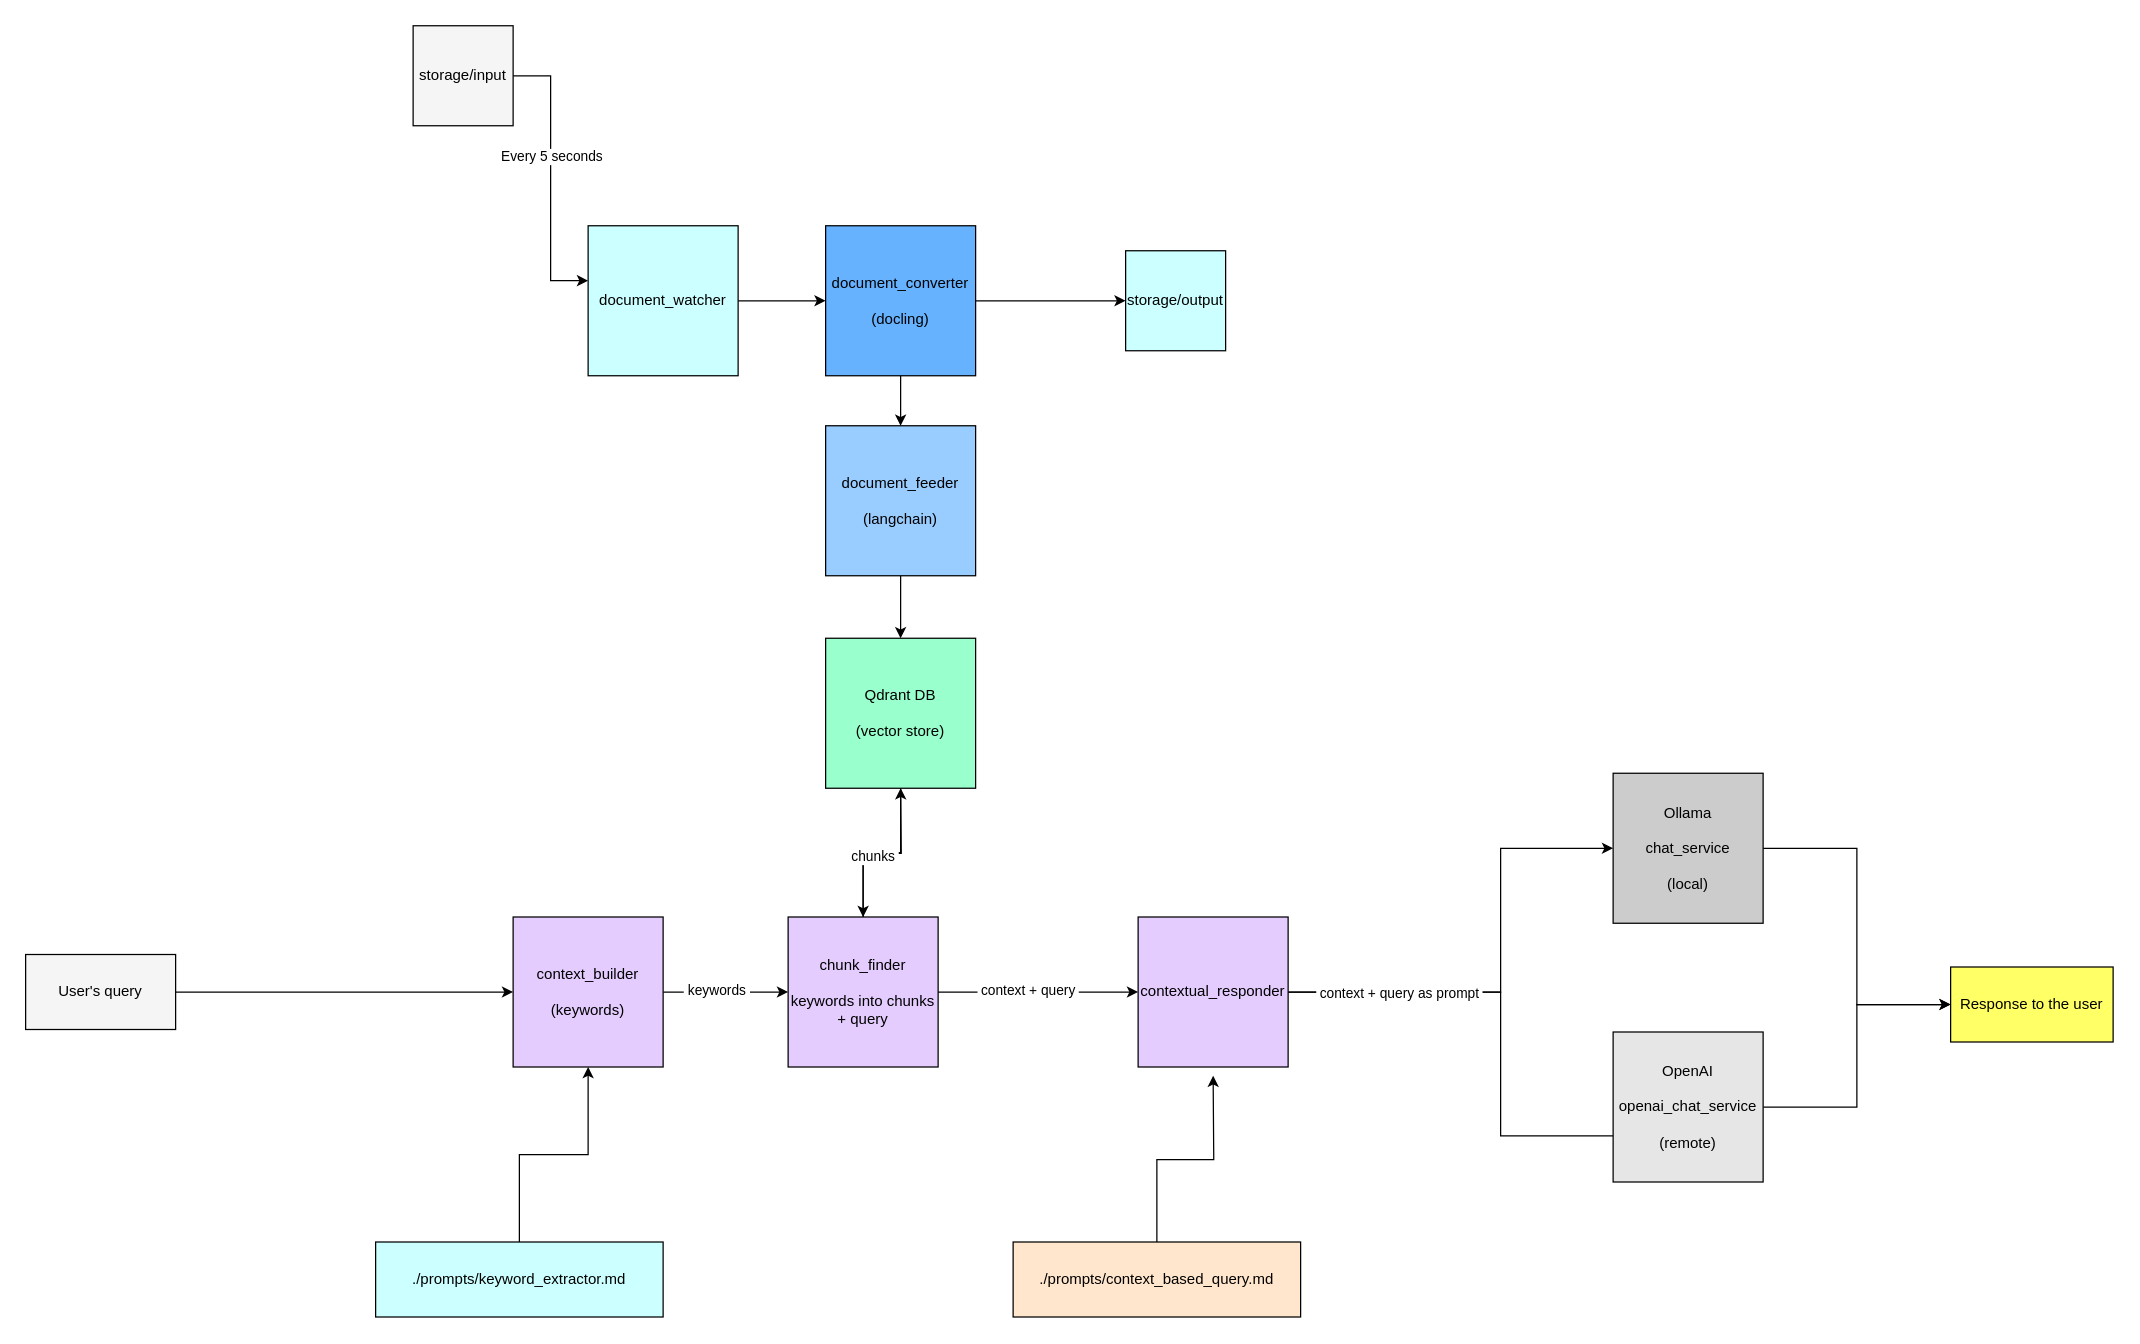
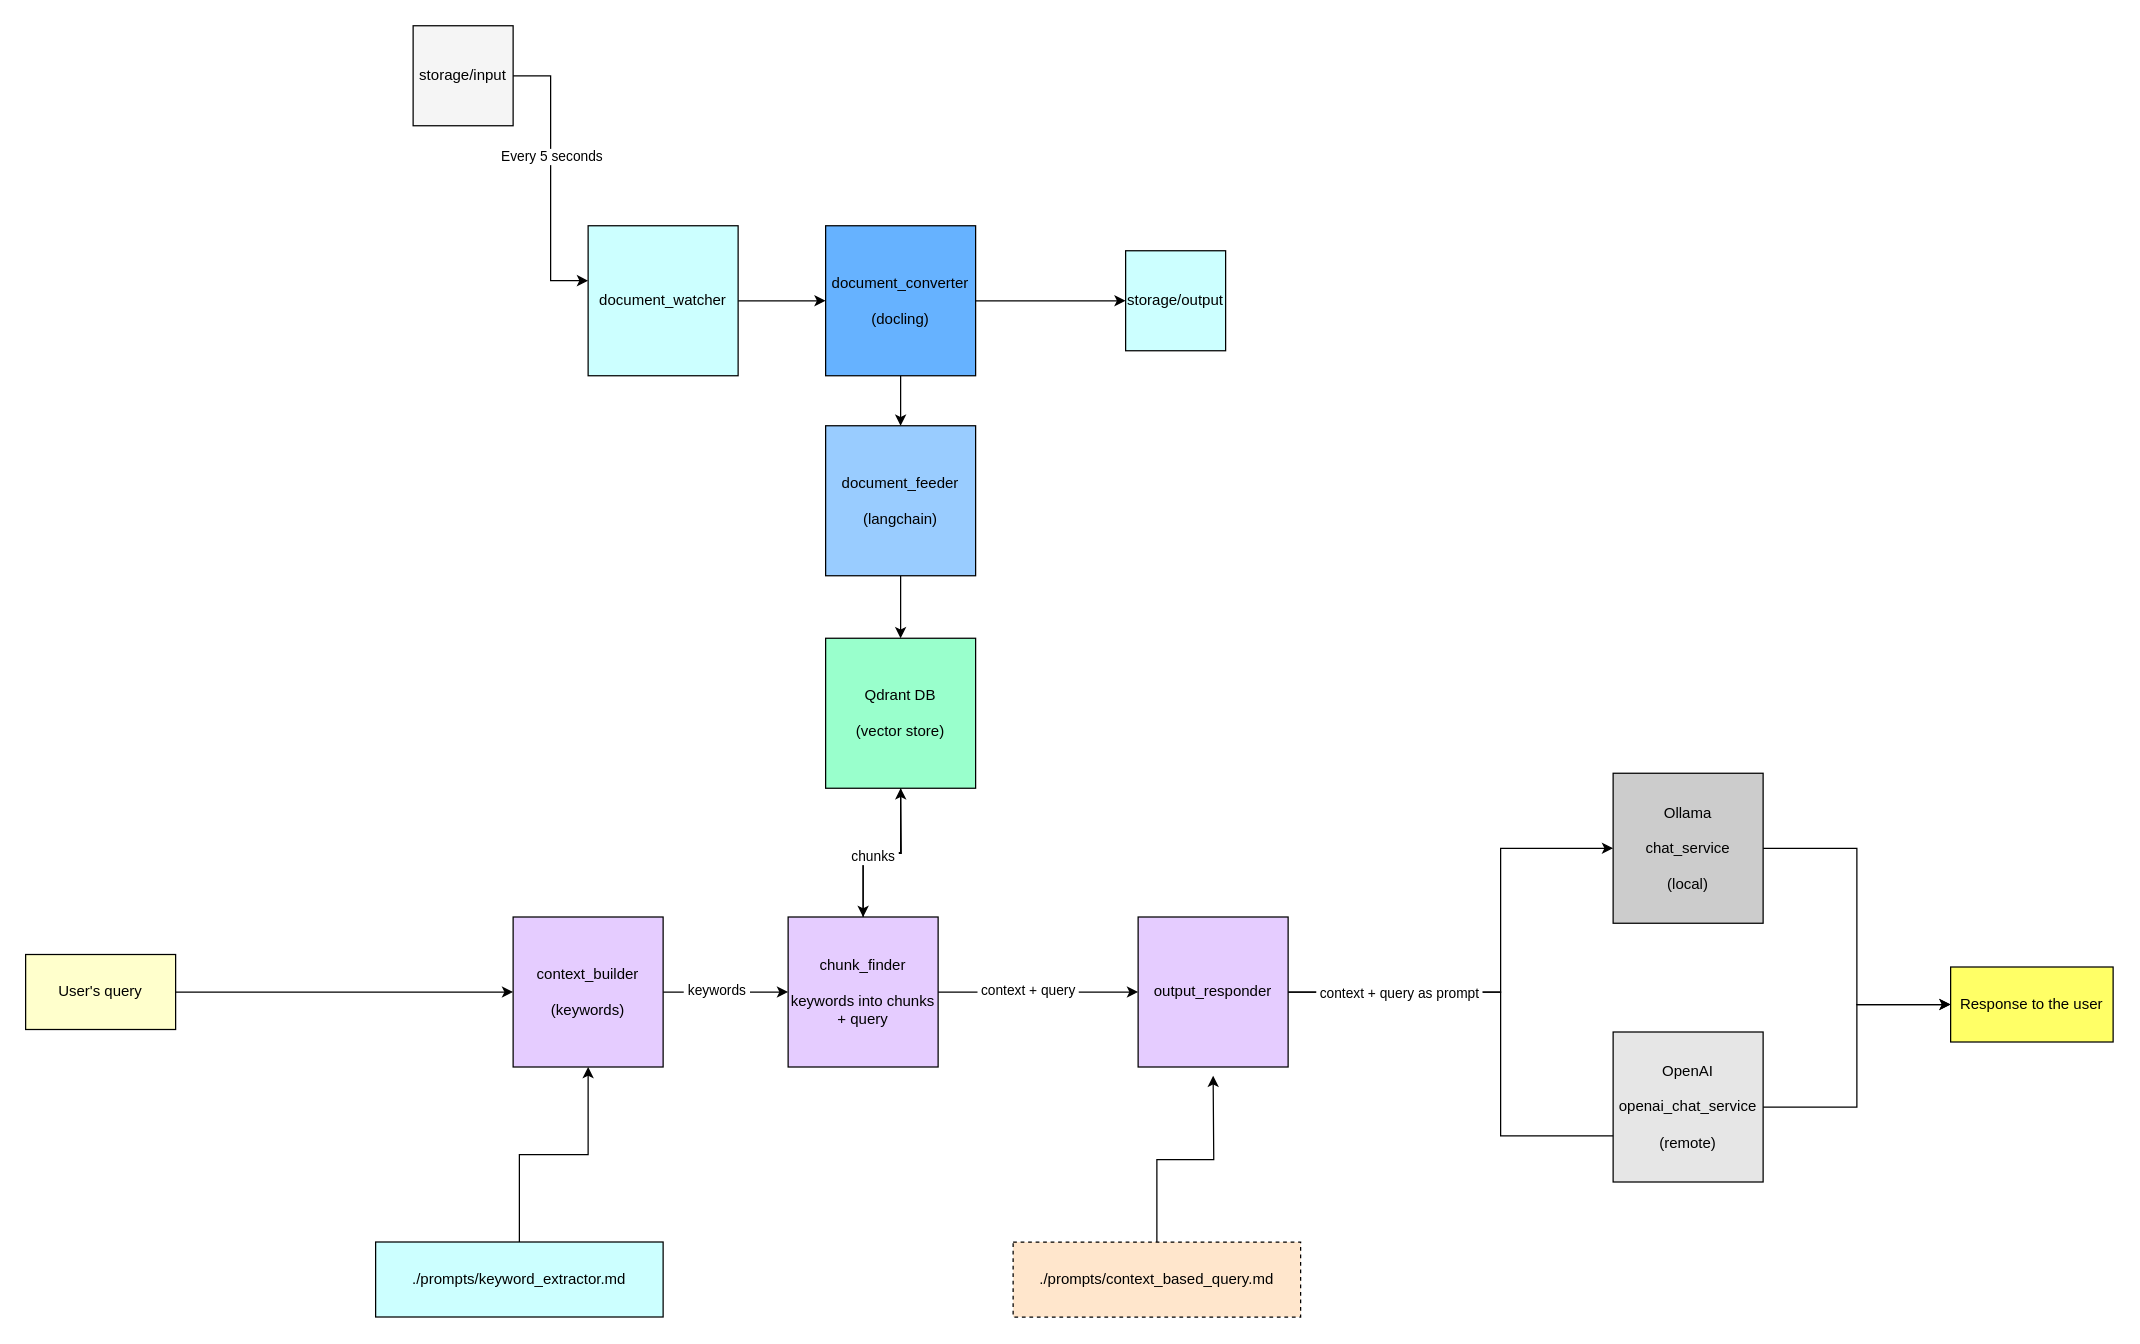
(101, 992) -> (101, 992)
(1213, 992) -> (1213, 992)
(1157, 1279) -> (1157, 1279)
